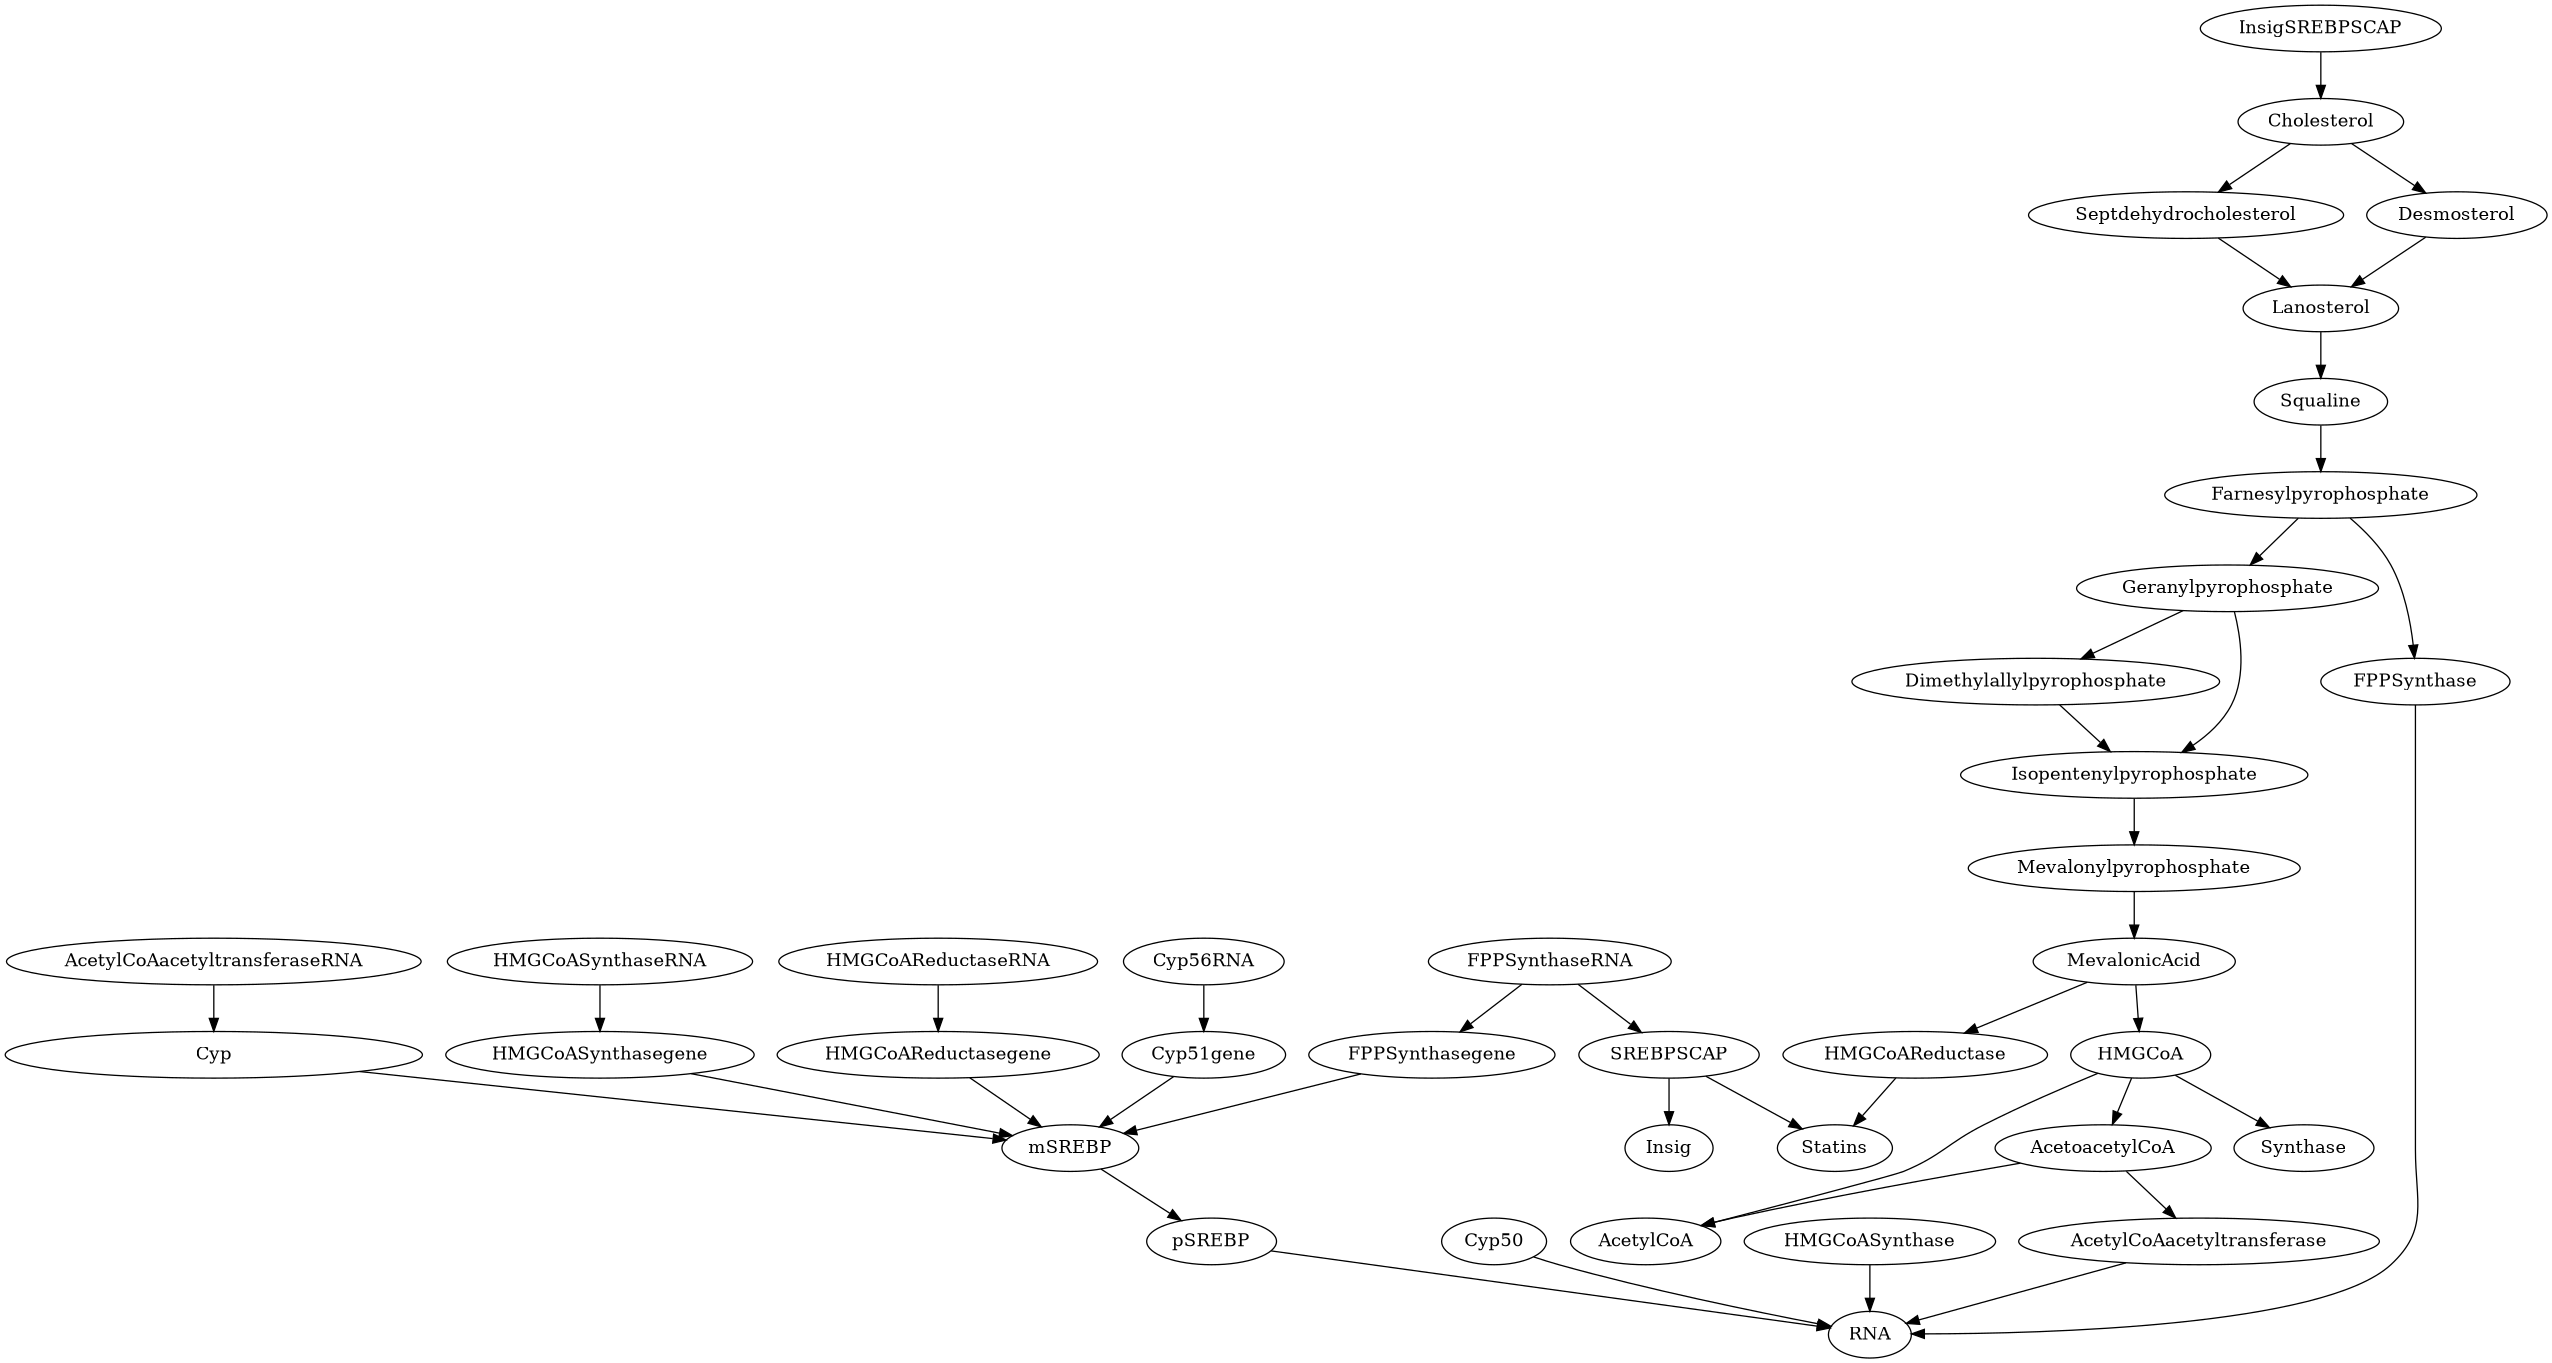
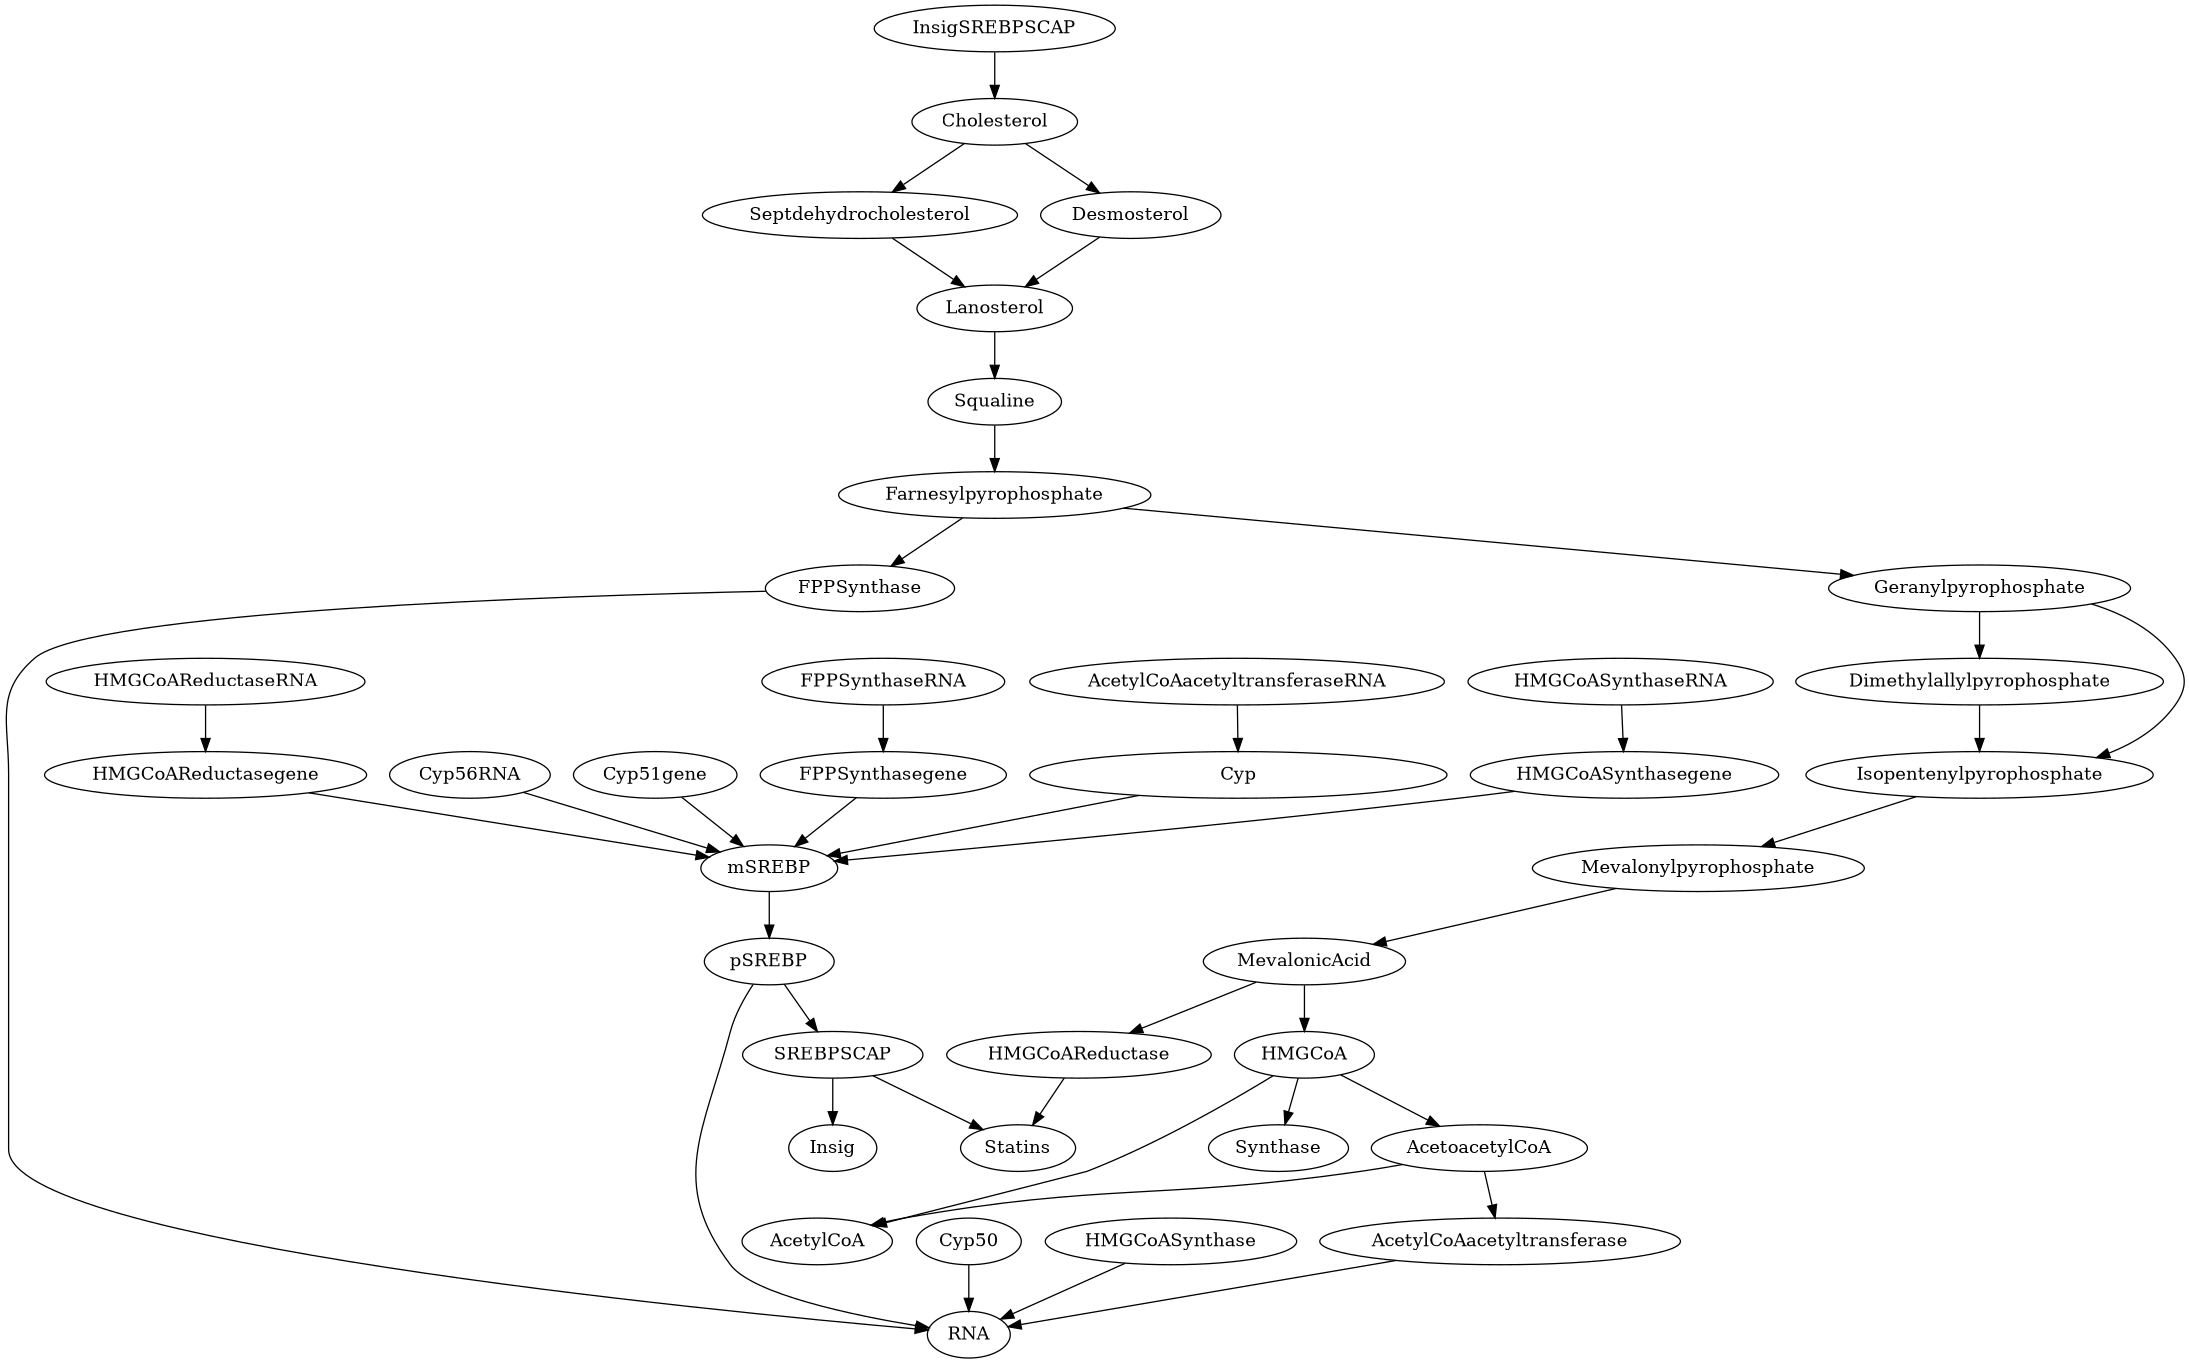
(1204, 1002) -> (615, 820)
(1604, 1004) -> (797, 1003)
